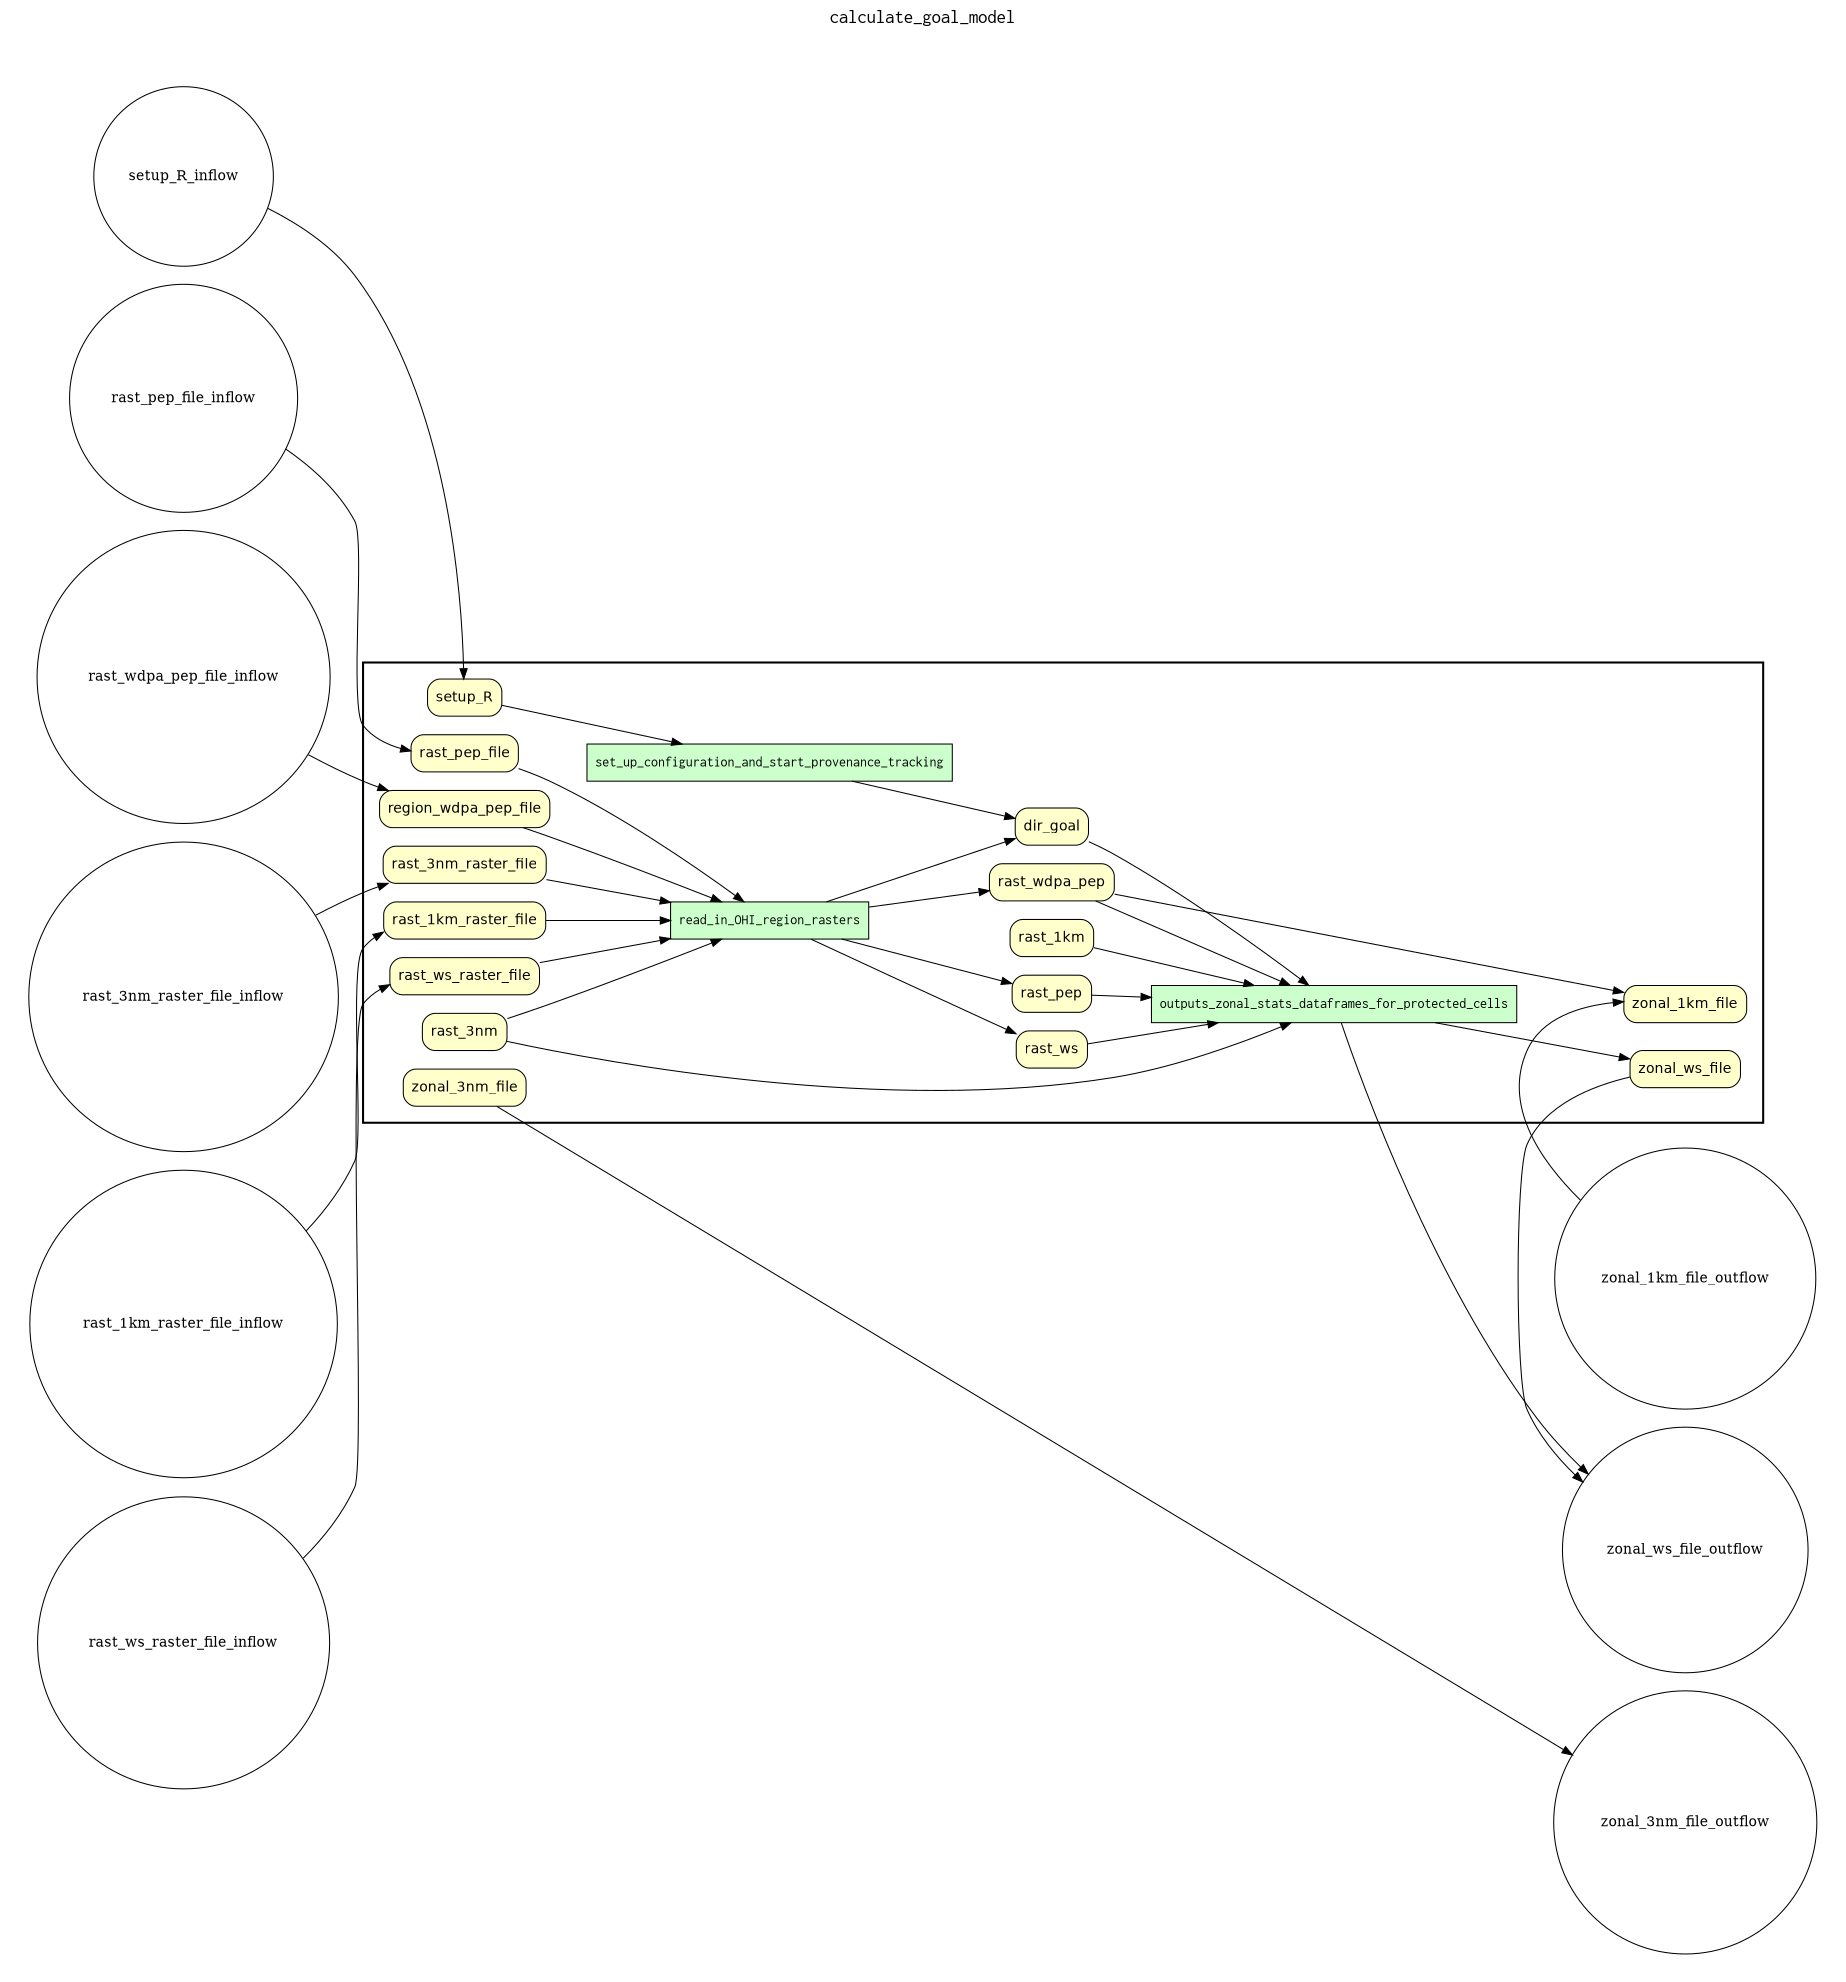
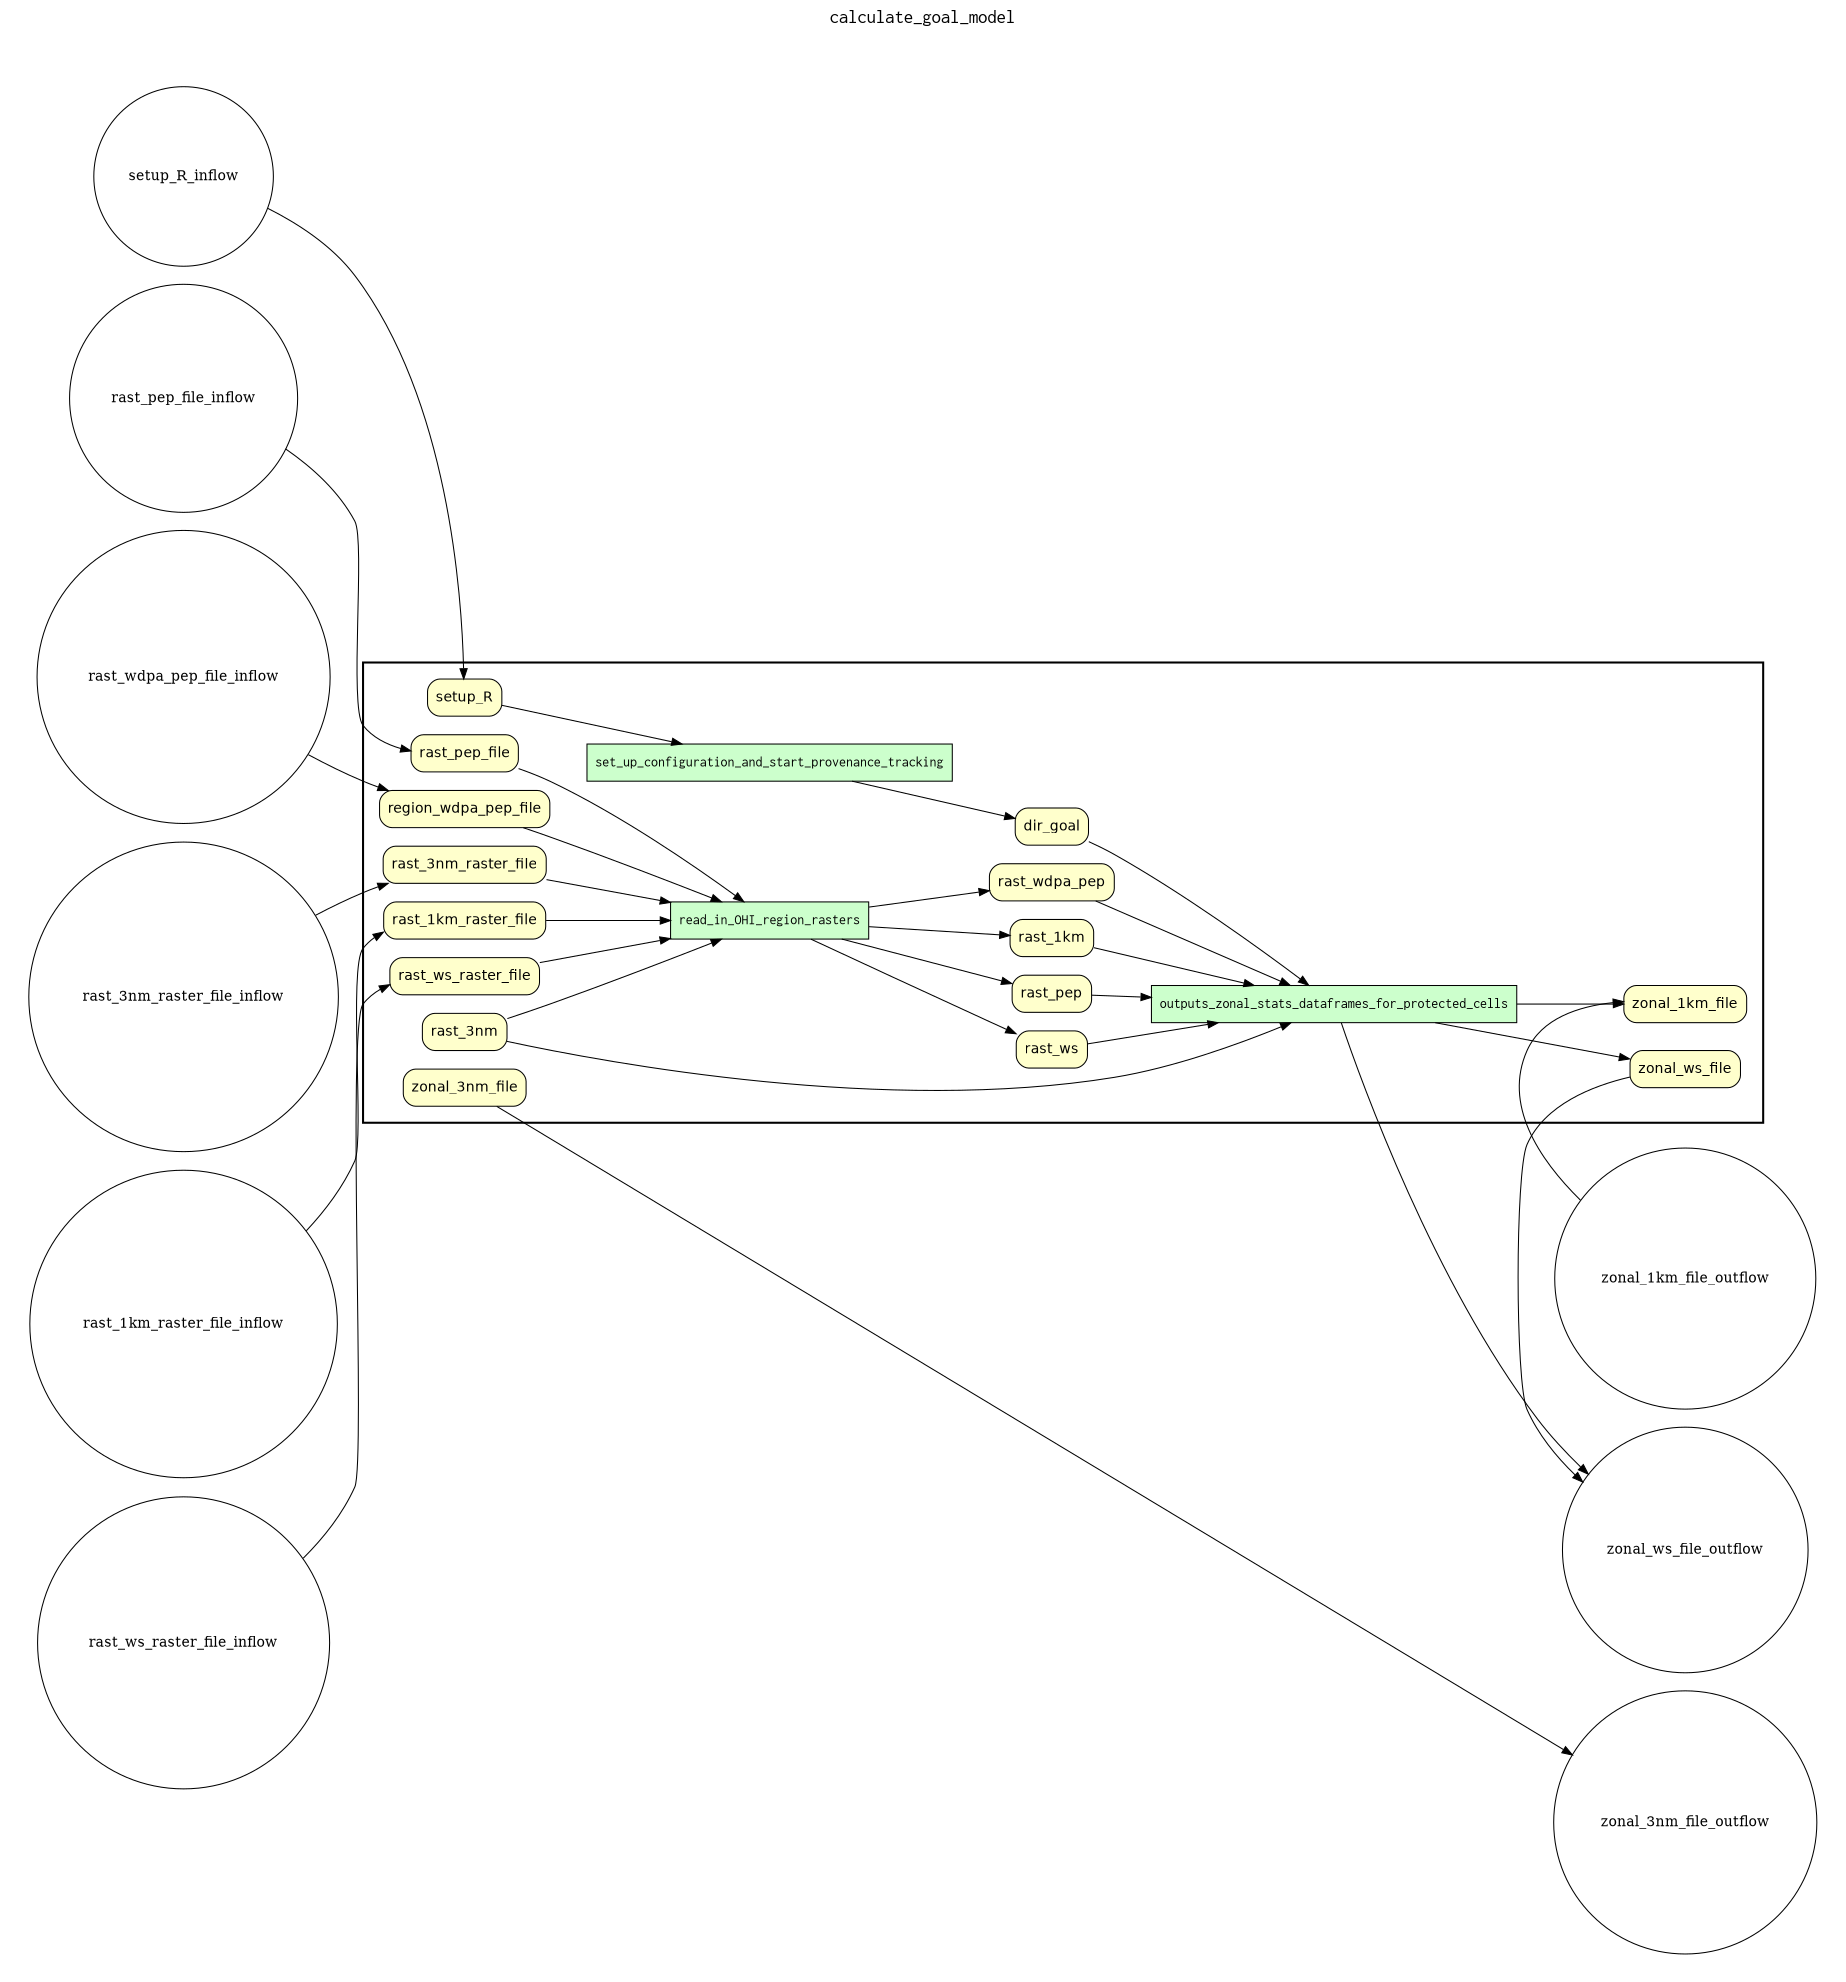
(916, 872) -> (934, 931)
(1364, 942) -> (1565, 1004)
